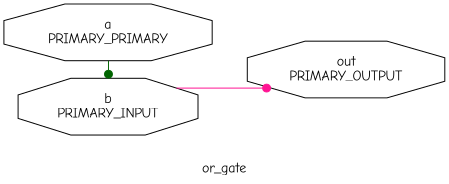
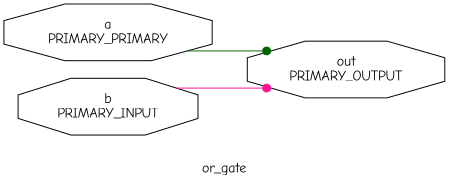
(108, 66) -> (225, 51)
